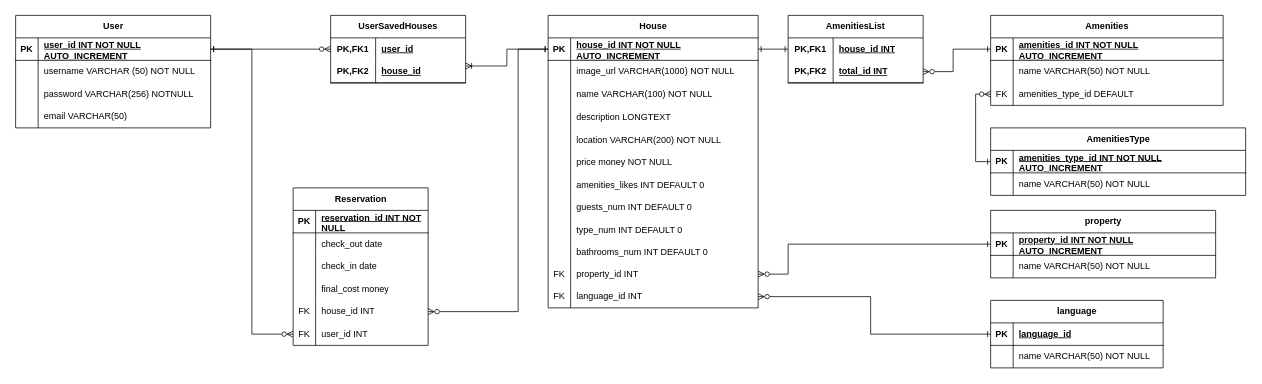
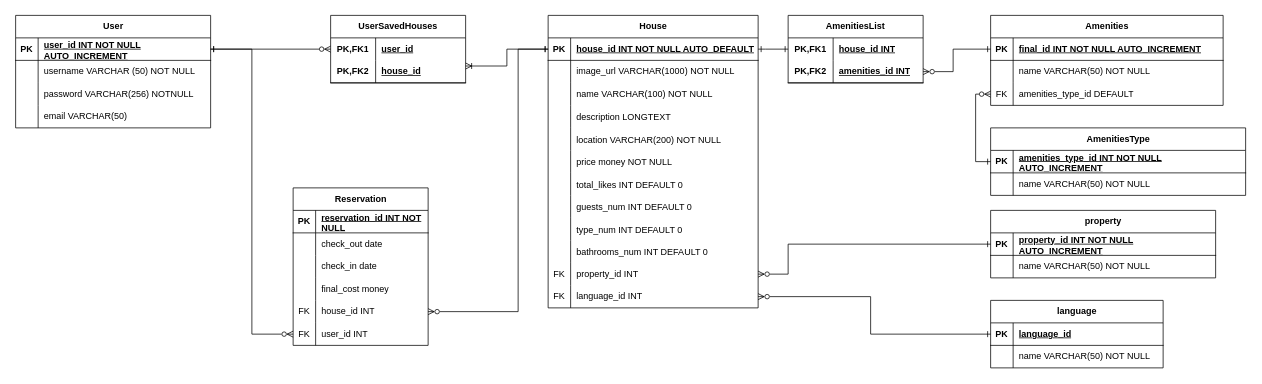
(661, 49) -> (656, 49)
(1111, 49) -> (1101, 49)
(866, 72) -> (875, 72)
(641, 185) -> (632, 185)
